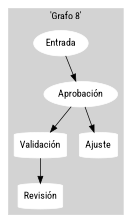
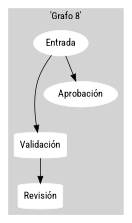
(63, 117) -> (36, 88)
(98, 145) -> none
